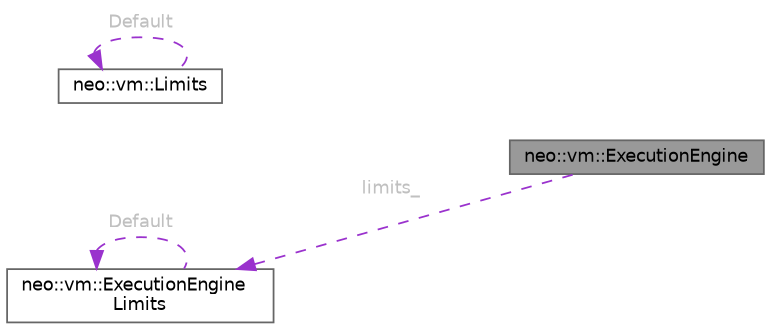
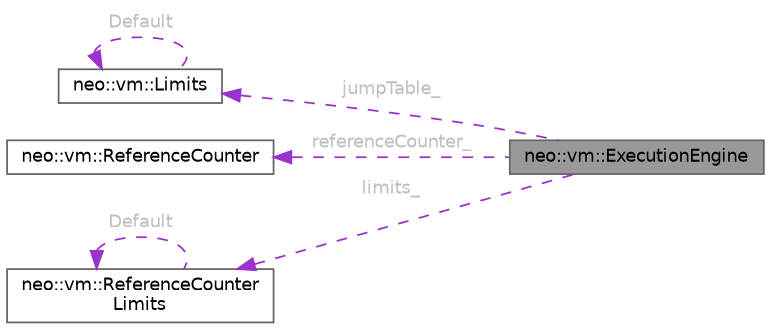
none -> (400, 114)
none -> (140, 157)
(140, 296) -> (140, 296)
